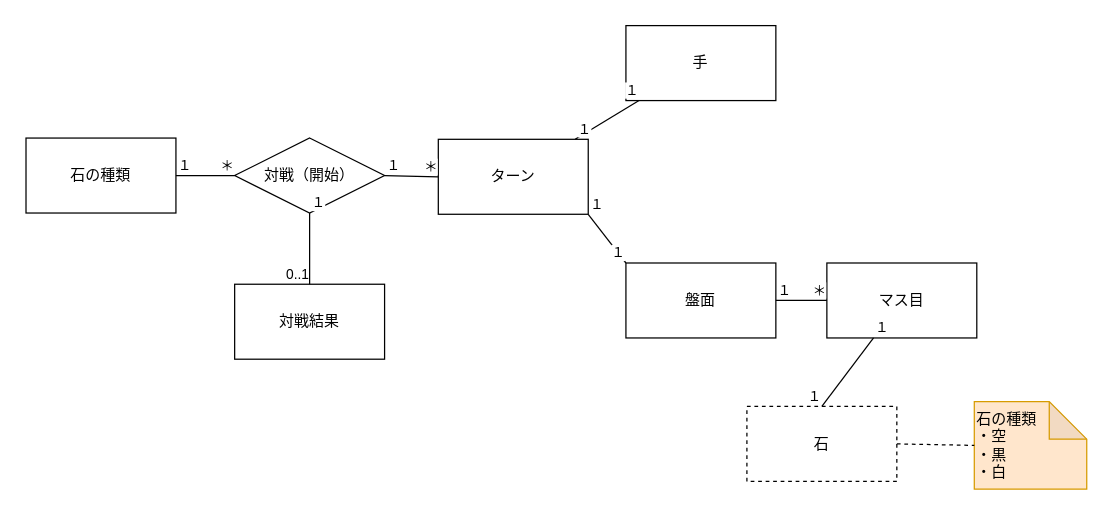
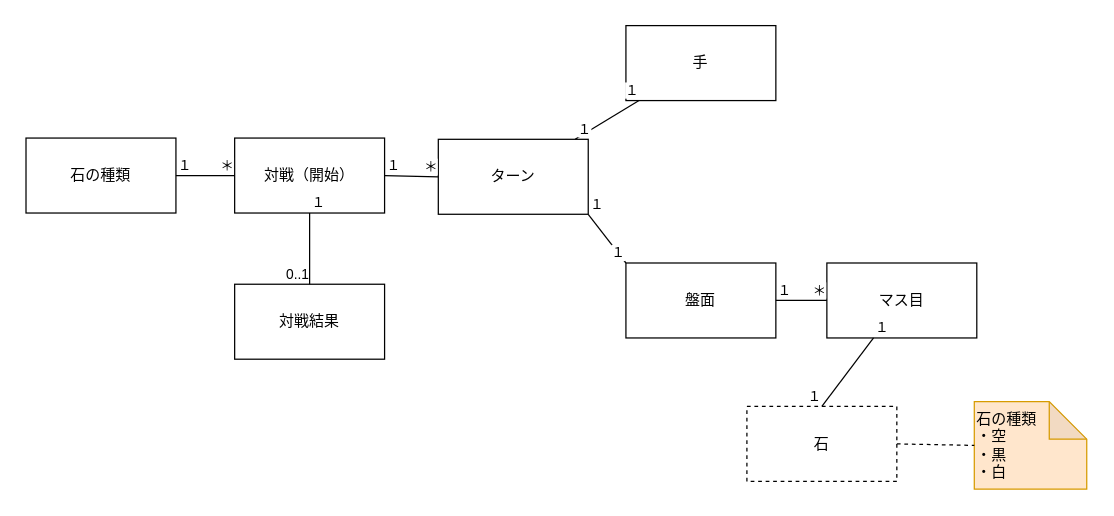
(309, 176) -> (309, 176)
